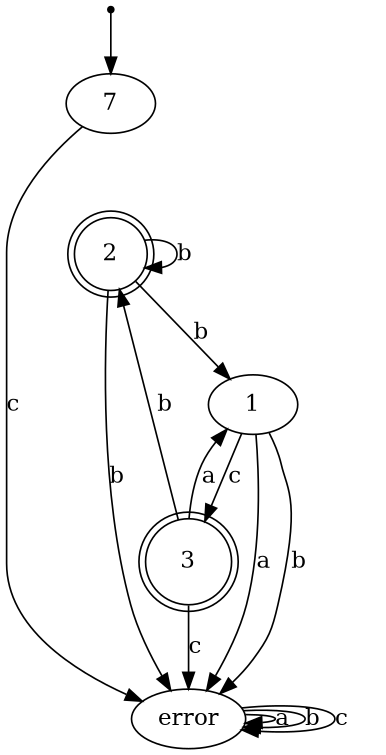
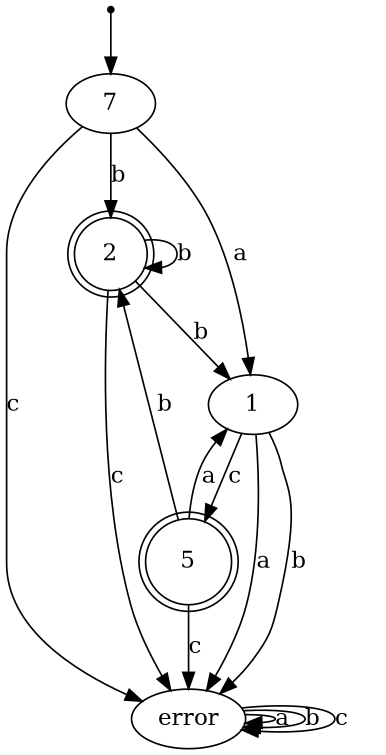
none -> (111, 167)
none -> (215, 232)
(117, 477) -> (117, 477)
(189, 562) -> (189, 562)
